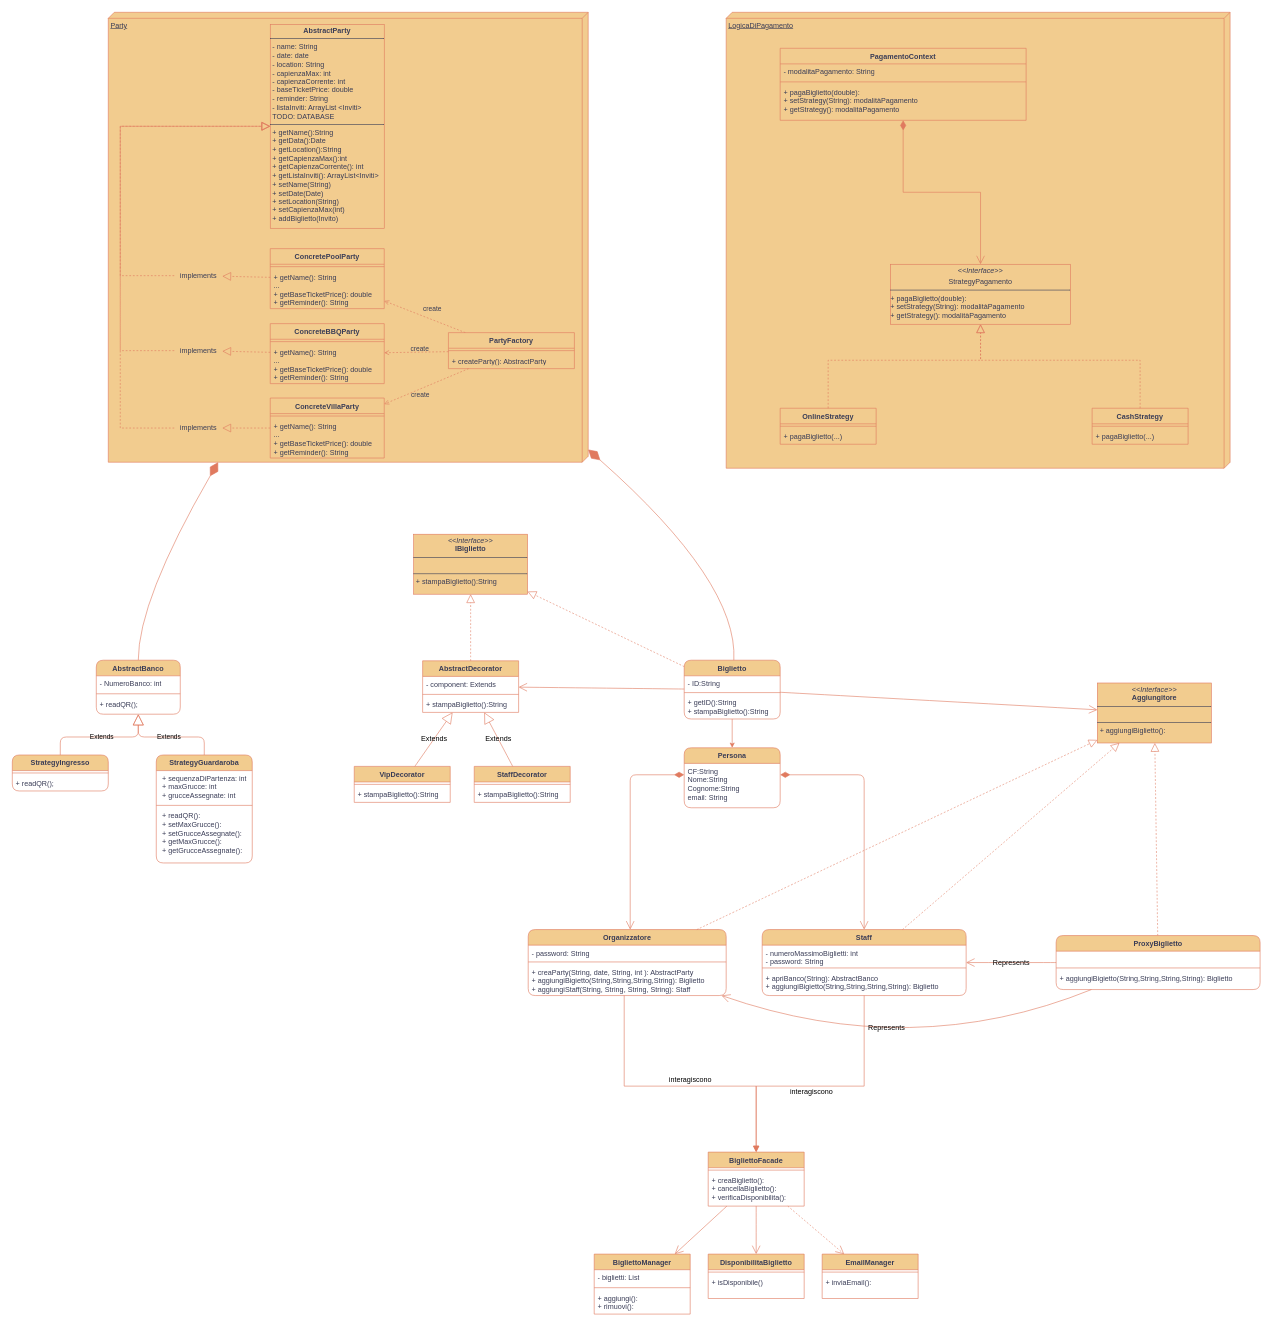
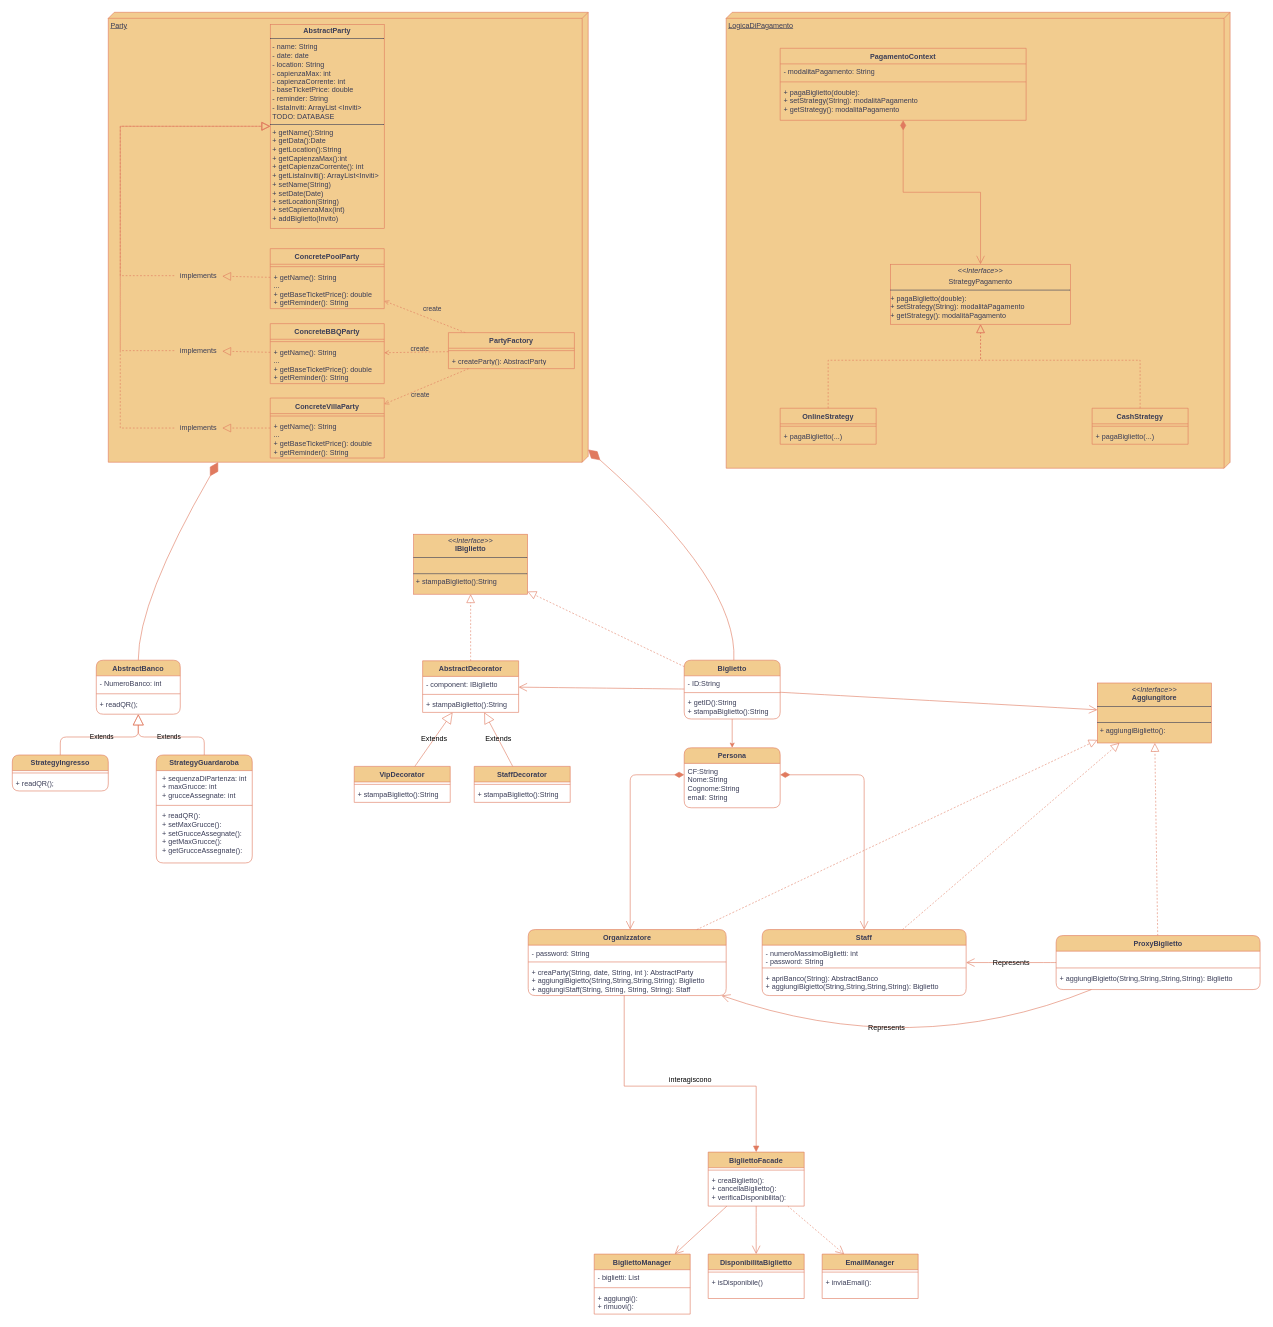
(464, 685) -> (467, 685)
(856, 1086) -> none
